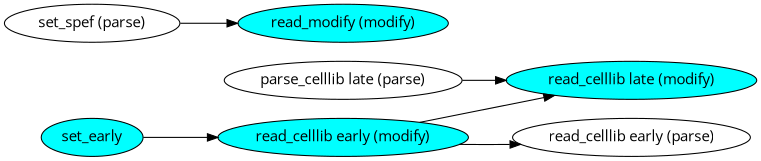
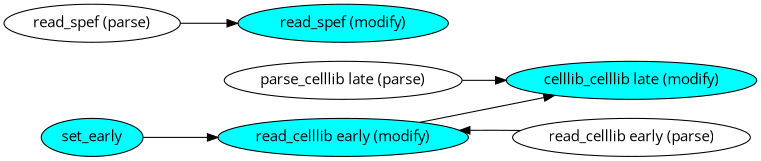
(92, 23) -> (92, 23)
(343, 23) -> (343, 23)
(631, 80) -> (631, 80)
(485, 145) -> (495, 130)
